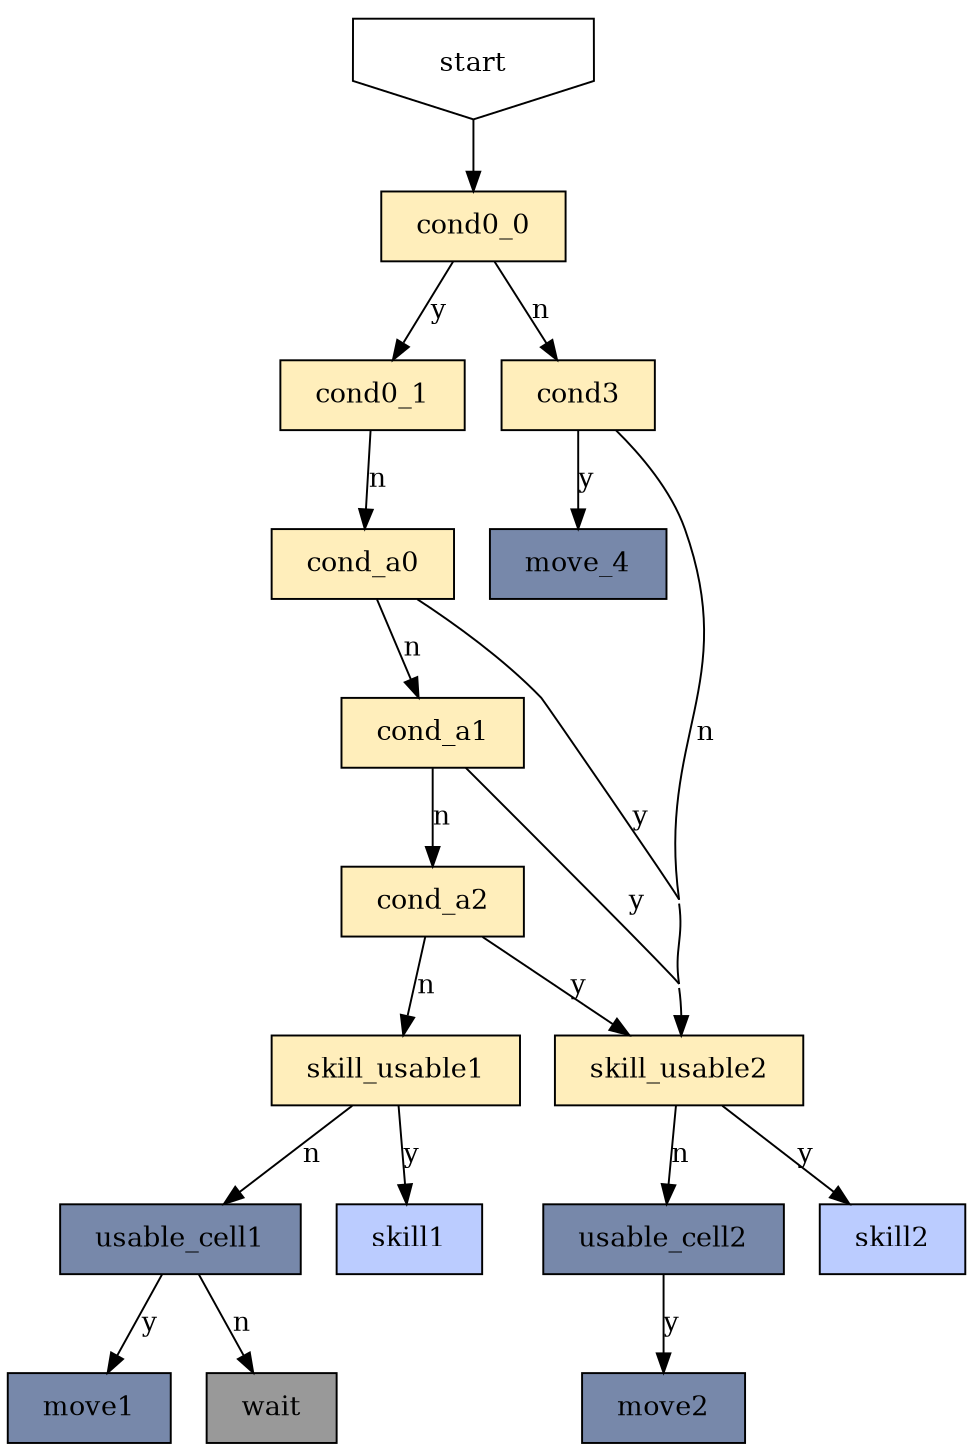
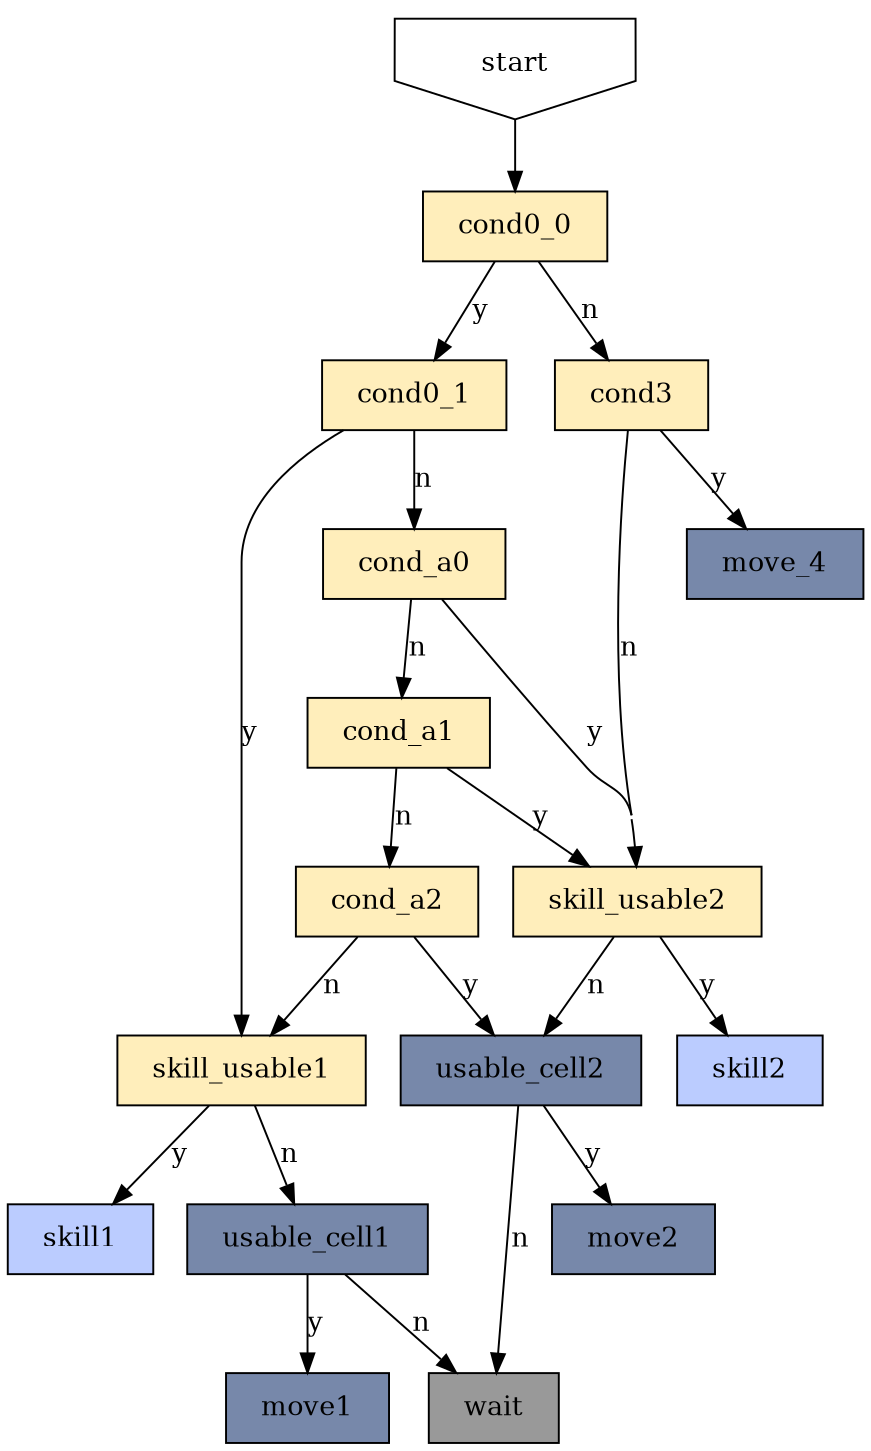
none -> (242, 702)
(548, 981) -> (448, 978)
none -> (508, 1229)
